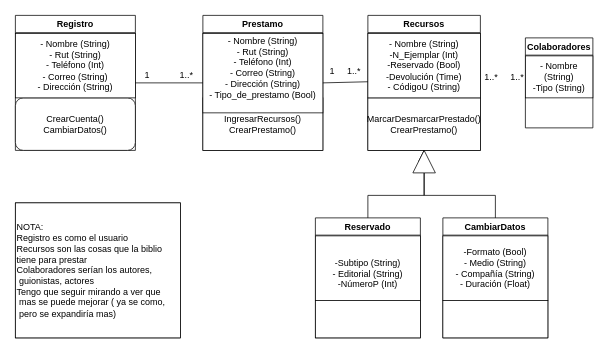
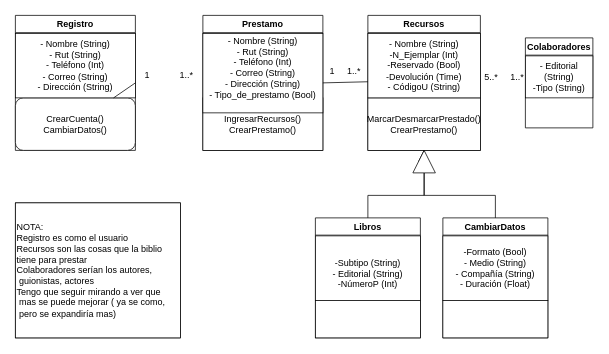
(504, 77) -> (504, 77)
(559, 77) -> (559, 77)
(169, 83) -> (124, 91)
(368, 227) -> (368, 227)
